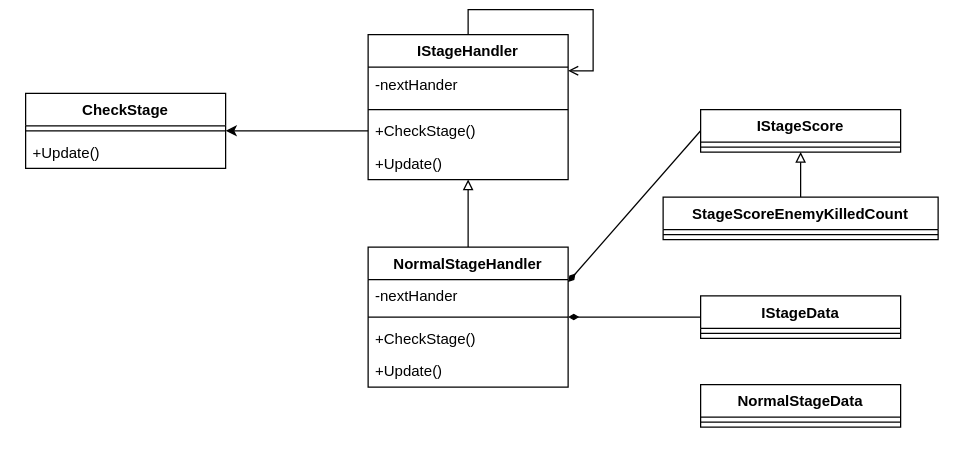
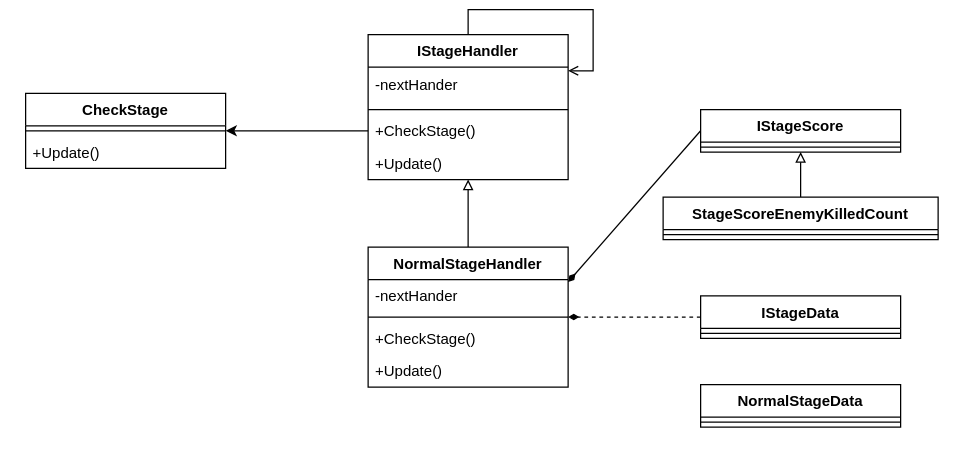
(638, 317) -> (638, 317)
